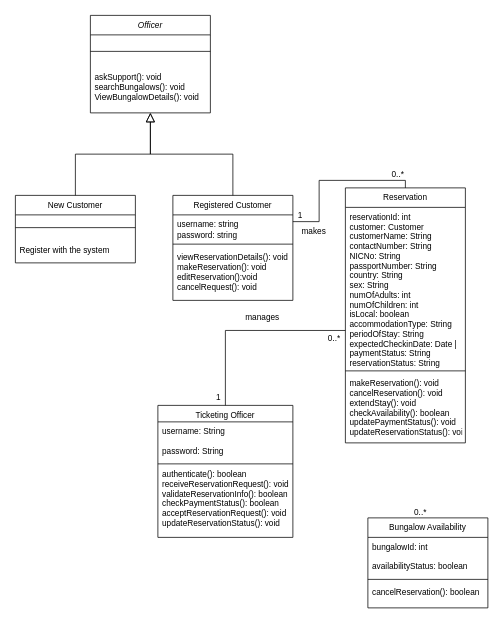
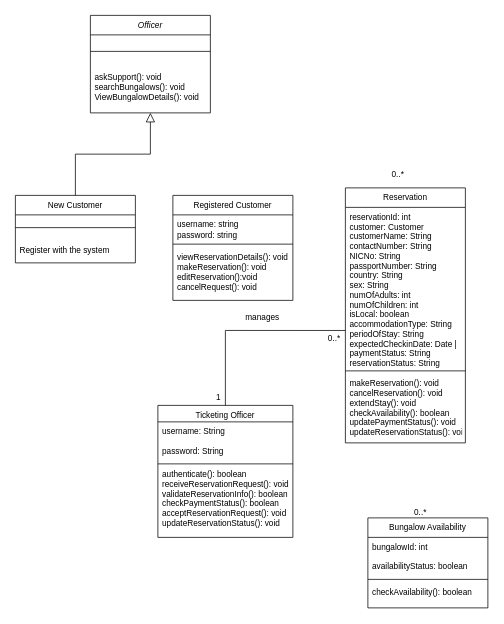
(214, 154) -> none
(332, 180) -> none
(431, 592) -> (428, 592)
